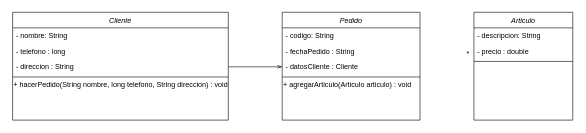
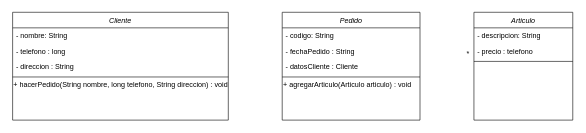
(506, 52) -> (510, 52)
(256, 67) -> none
